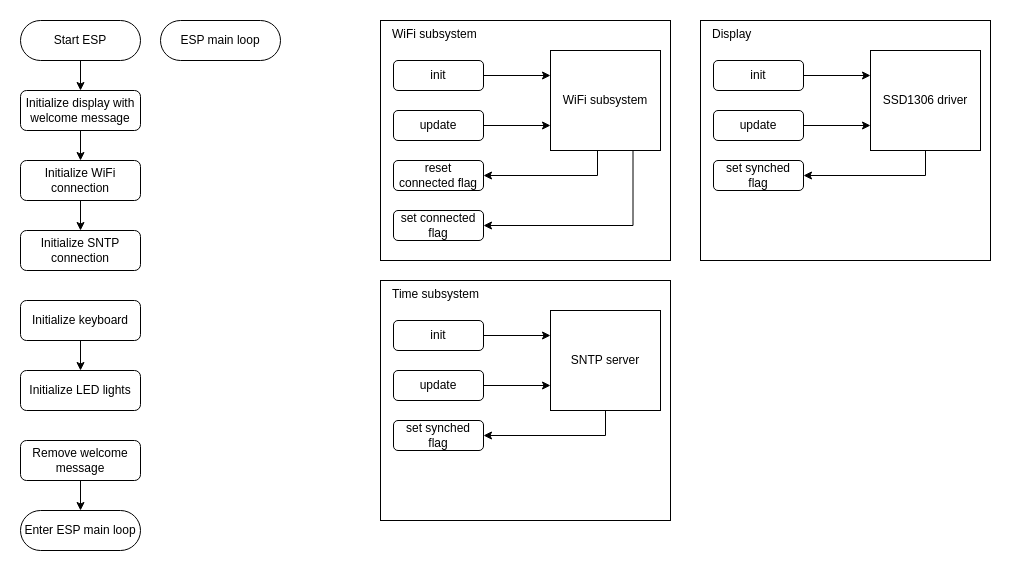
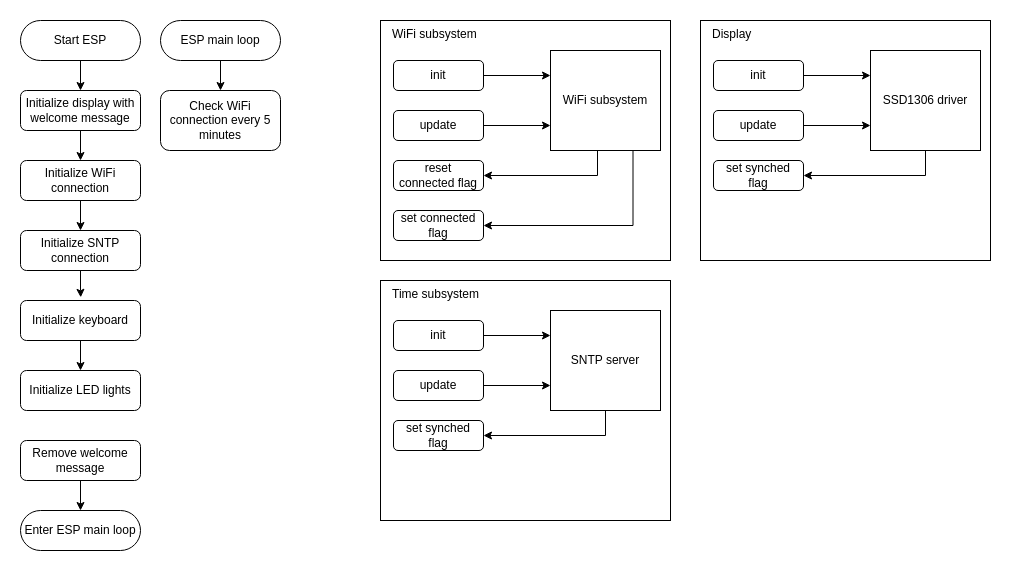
none -> (221, 80)
none -> (221, 121)
none -> (81, 281)
